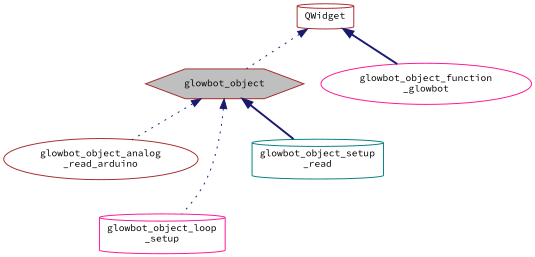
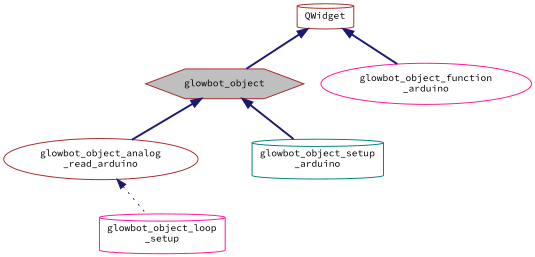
(273, 52) -> (273, 52)
(426, 84) -> (426, 84)
(162, 122) -> (162, 122)
(318, 159) -> (318, 159)
(212, 165) -> (135, 200)
